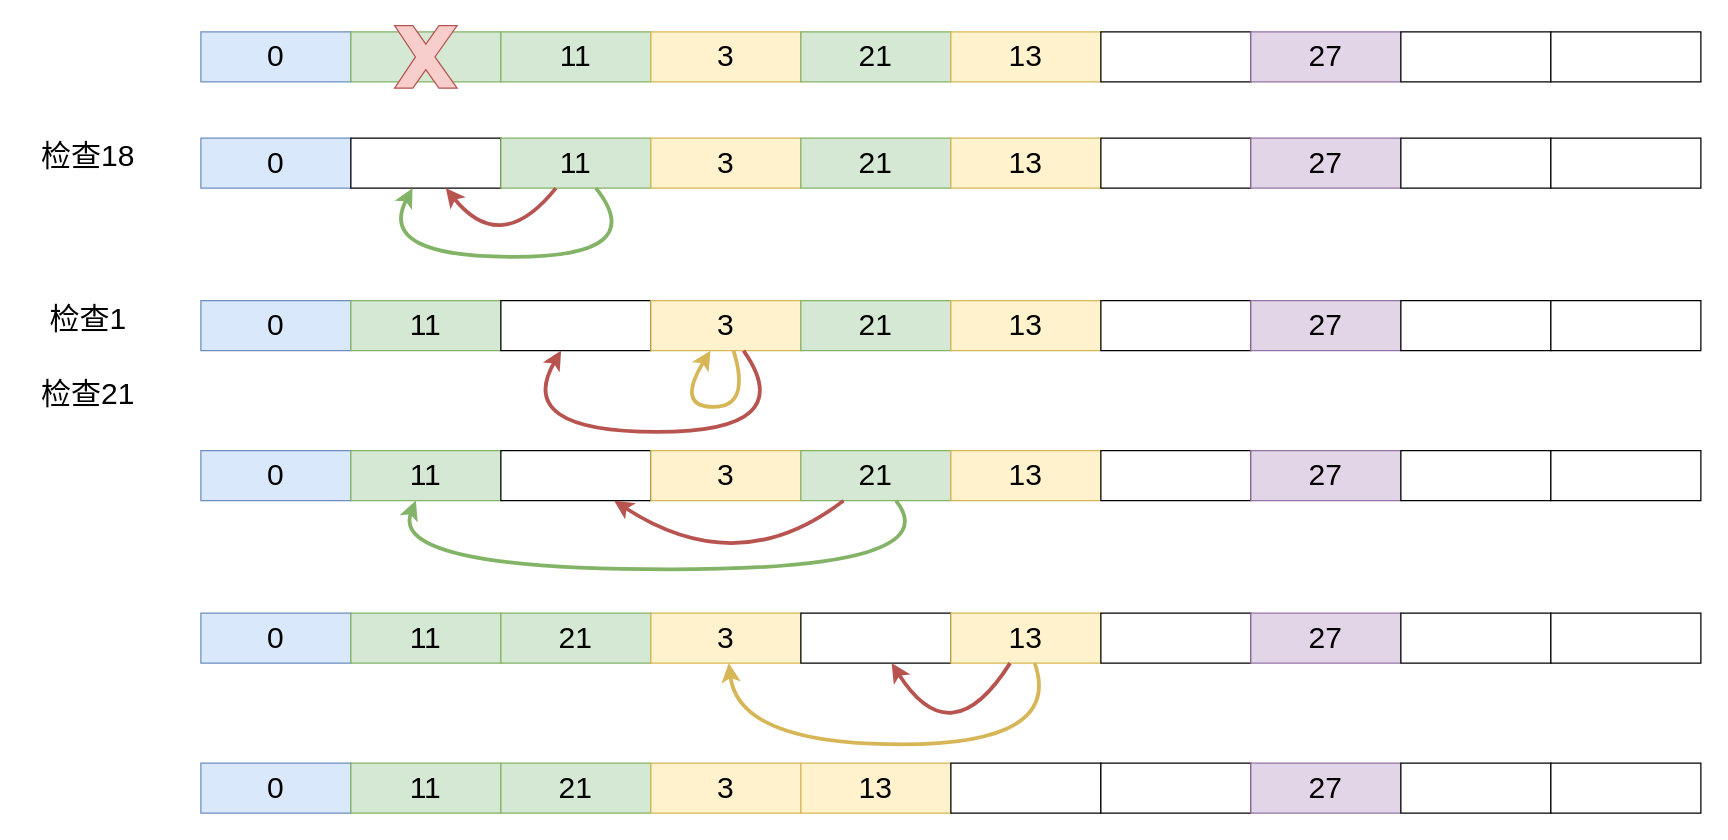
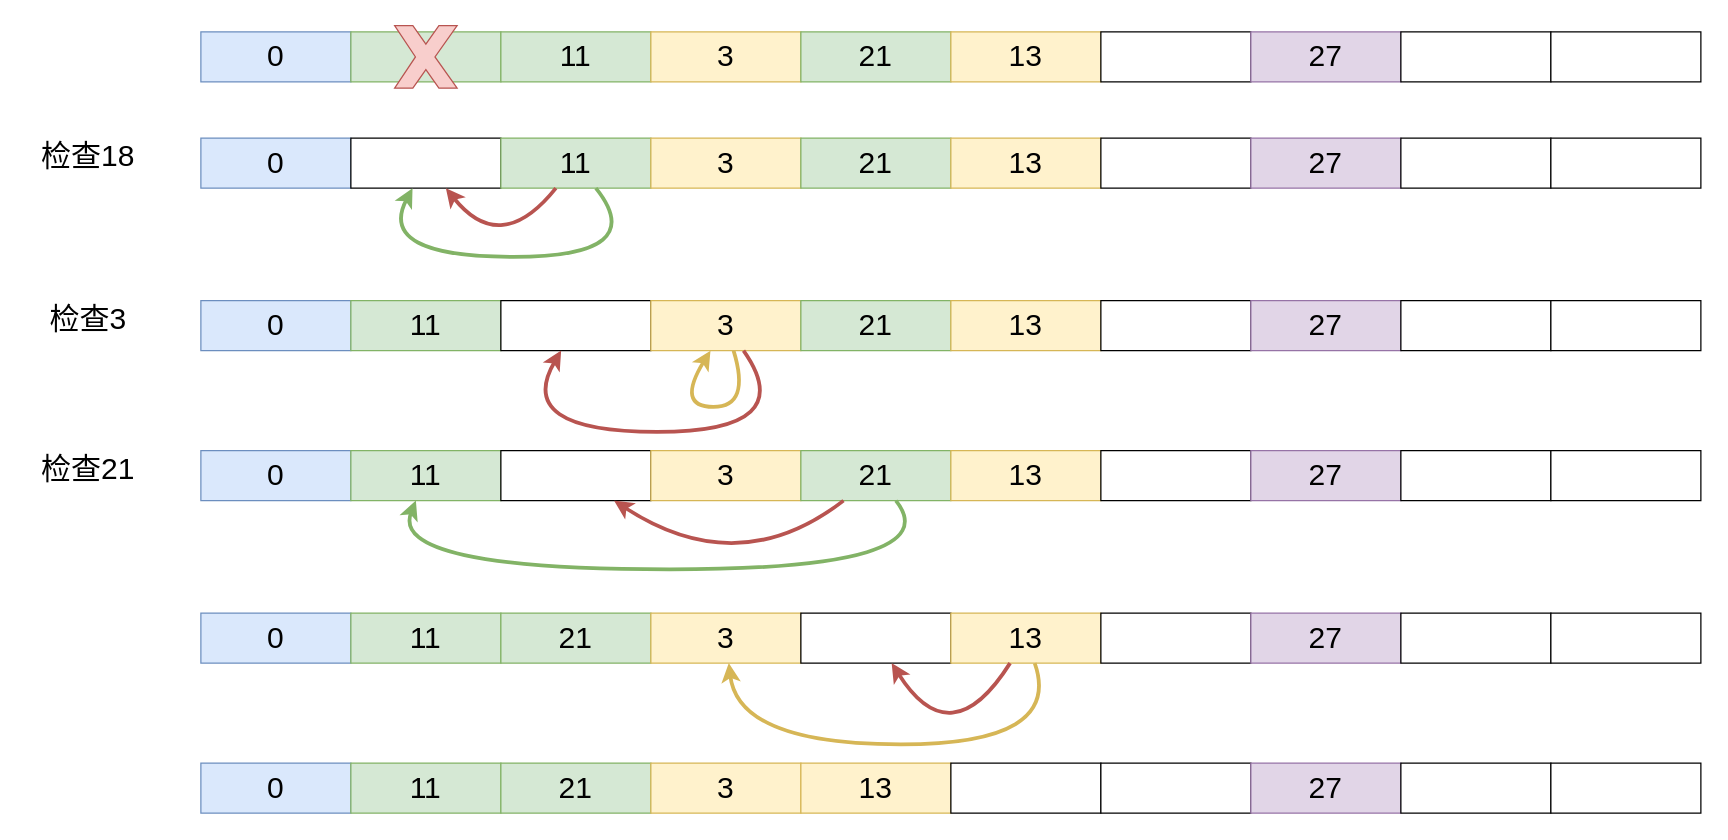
(88, 319) -> (88, 319)
(88, 394) -> (88, 469)
